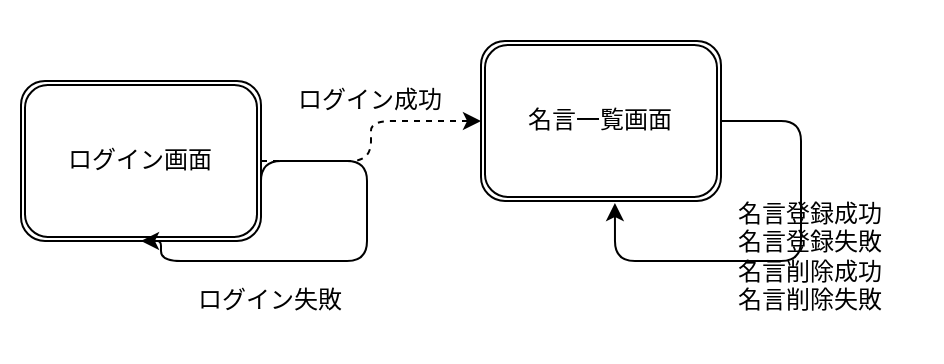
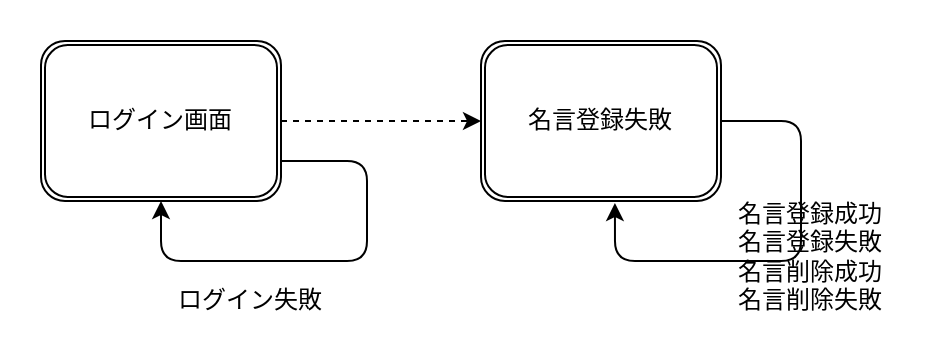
(371, 101) -> none
(601, 121) -> (601, 121)
(141, 161) -> (161, 121)
(271, 301) -> (251, 301)
